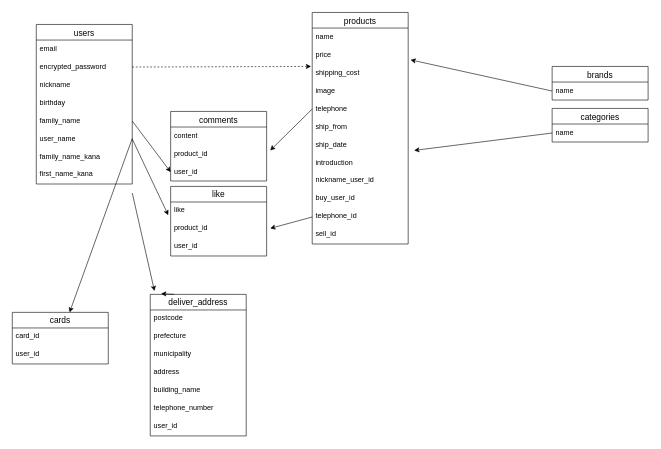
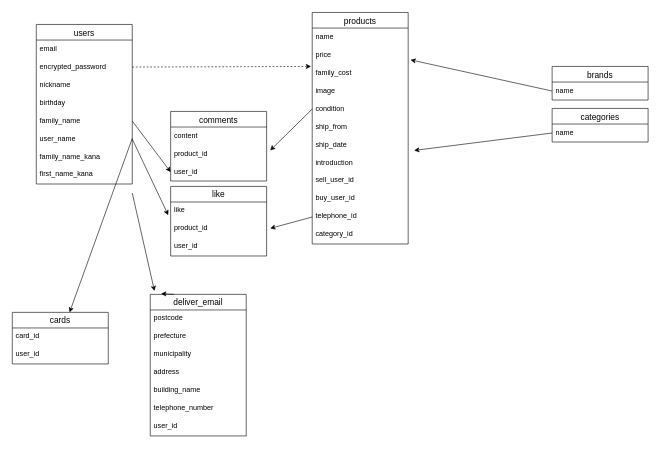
(340, 72) -> (336, 72)
(333, 108) -> (332, 108)
(346, 180) -> (337, 180)
(327, 234) -> (337, 234)
(198, 303) -> (198, 303)
